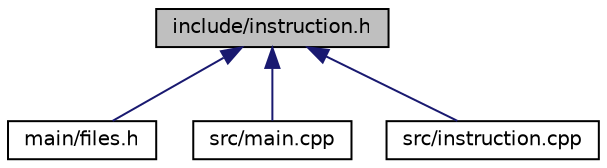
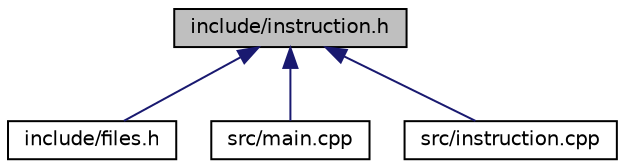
(82, 140) -> (92, 140)
